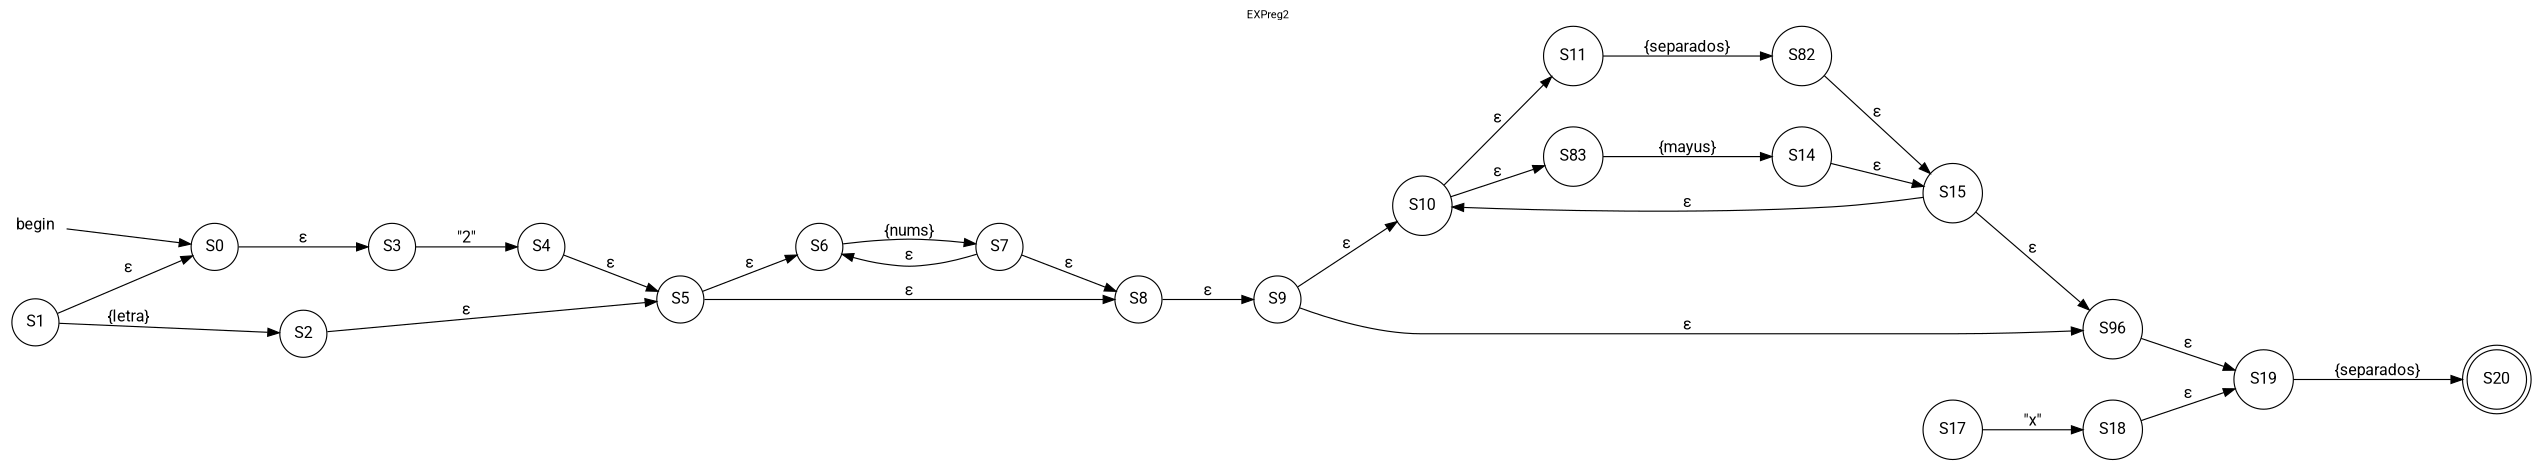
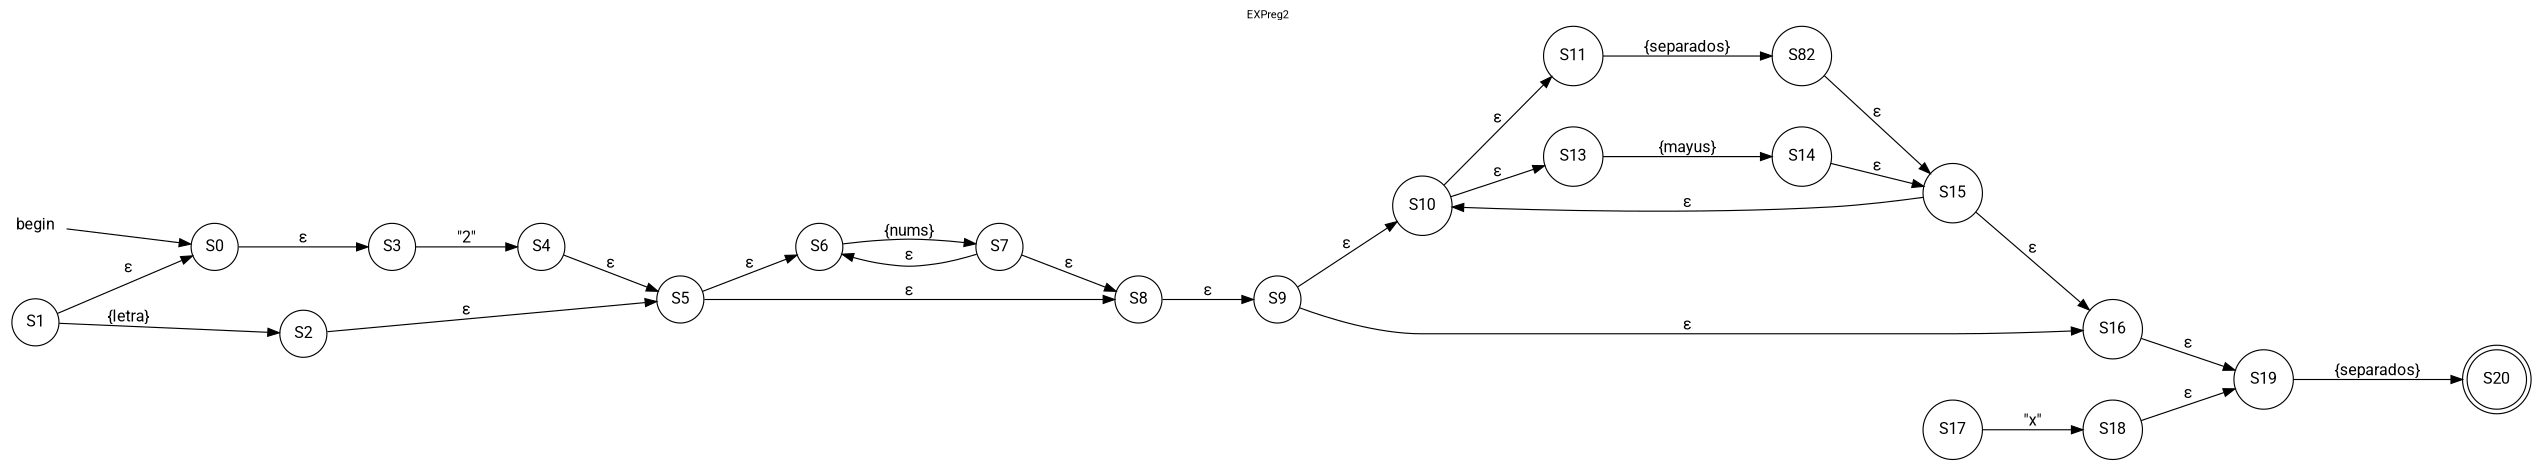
(1573, 157) -> (1573, 157)
(2113, 329) -> (2113, 329)
